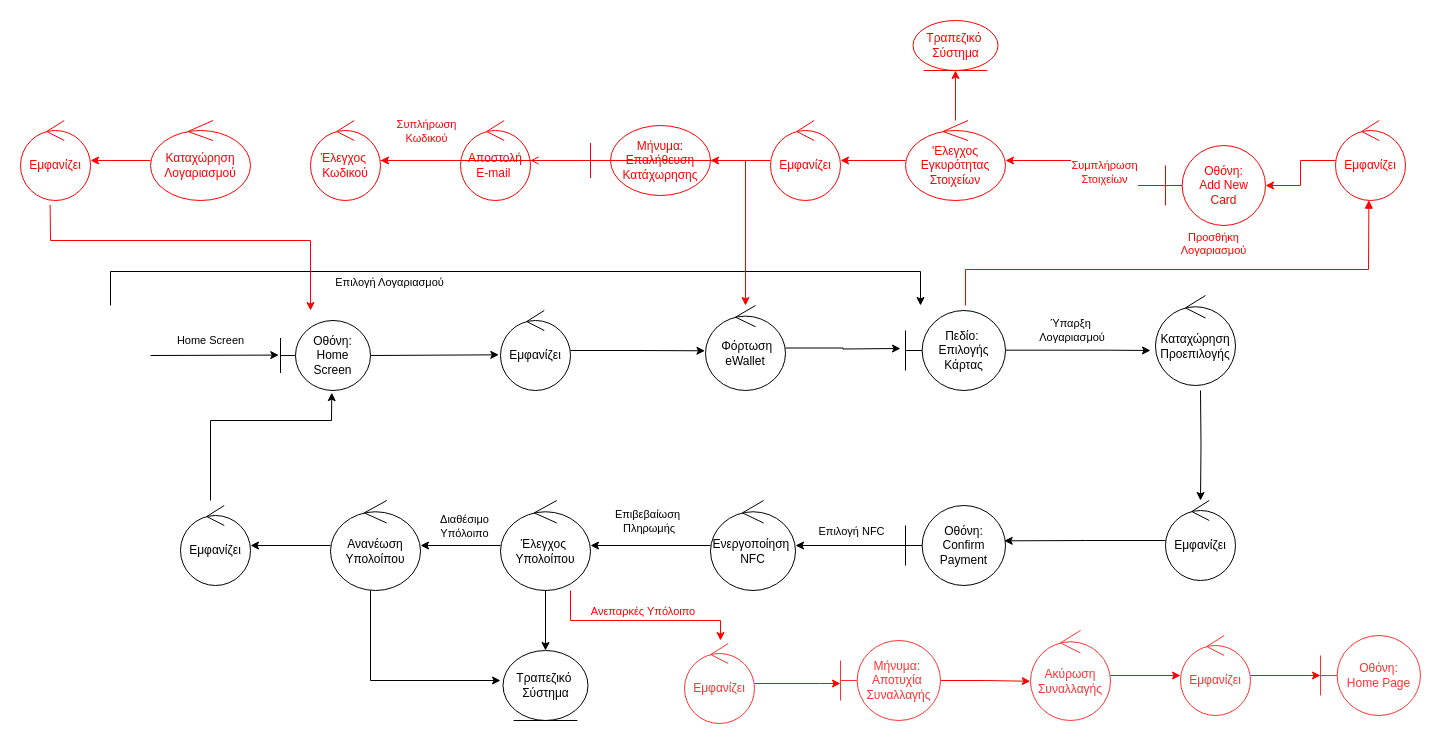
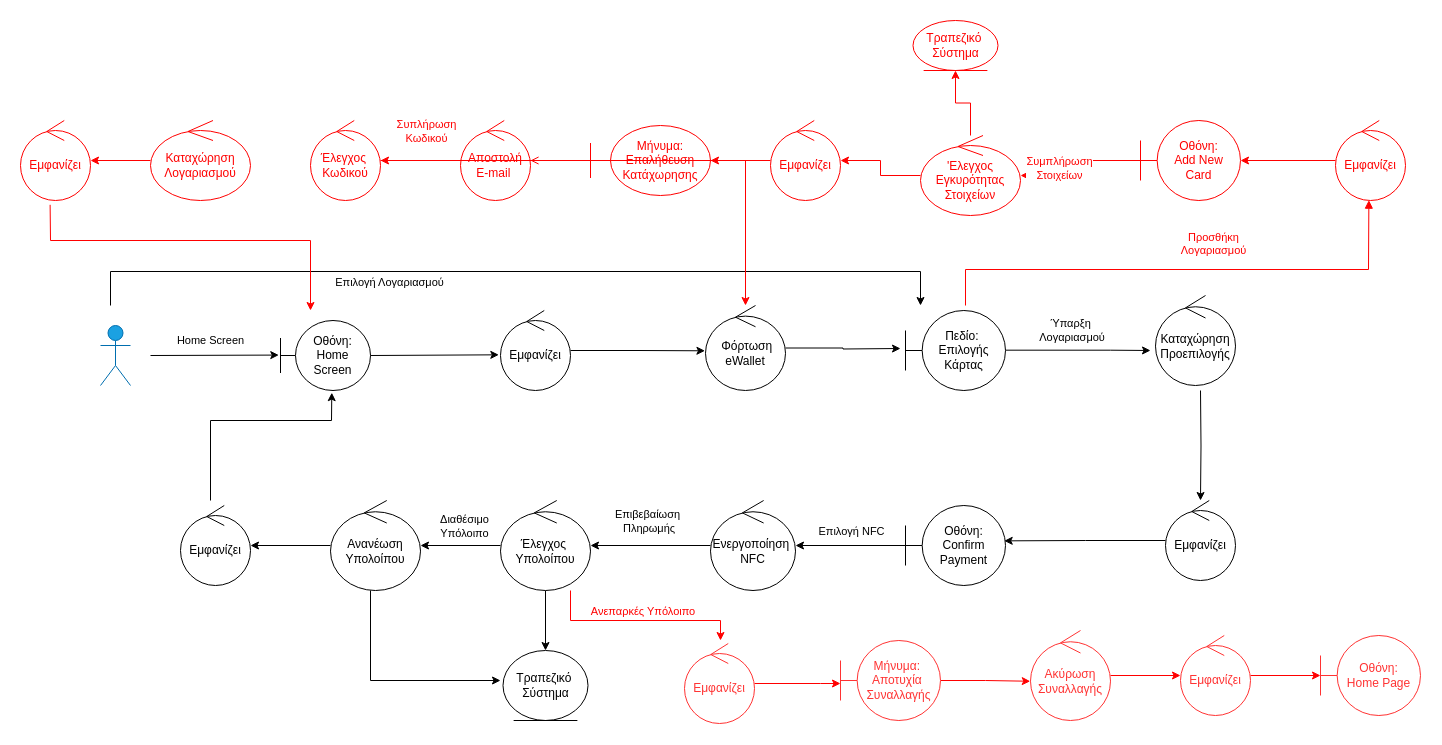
(956, 161) -> (971, 176)
(1216, 186) -> (1191, 161)
none -> (116, 356)
